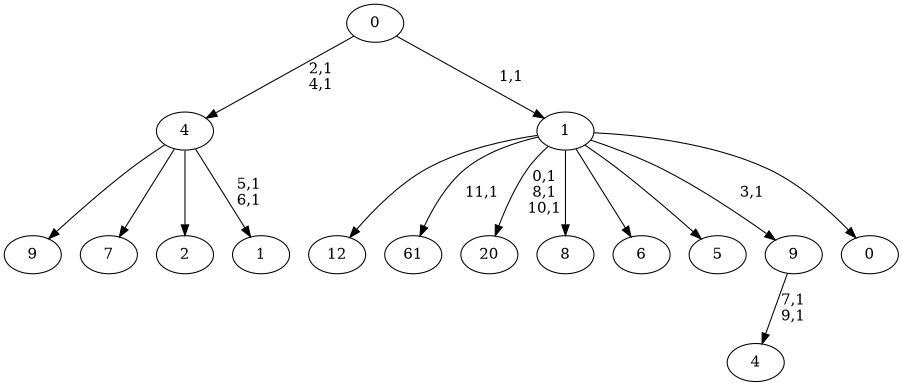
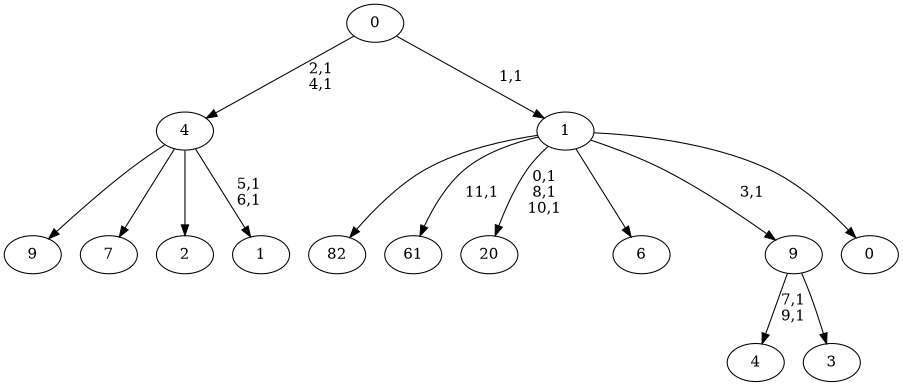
(337, 255) -> (337, 255)
(565, 255) -> none
(718, 255) -> none
none -> (832, 363)
